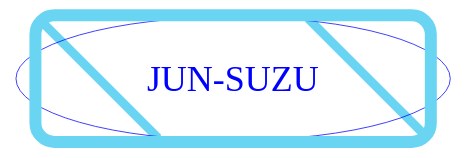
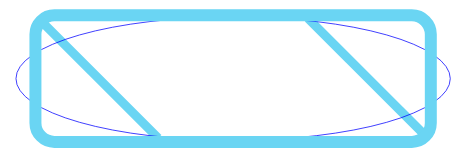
(233, 78) -> none
